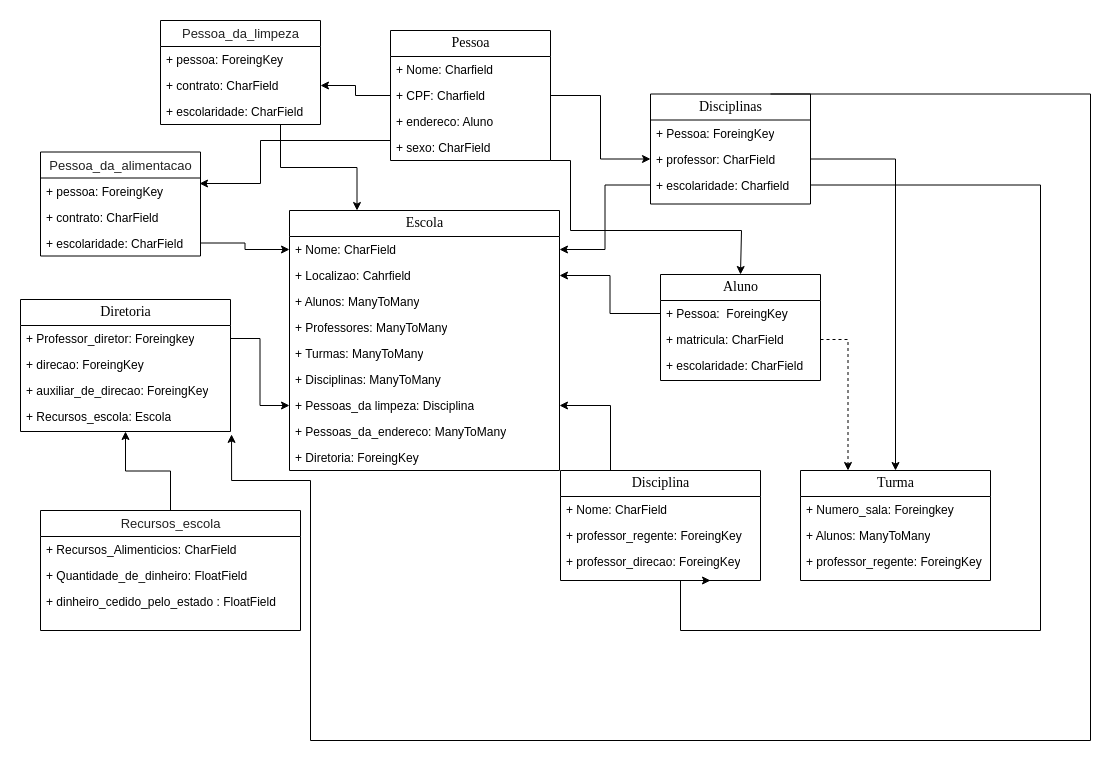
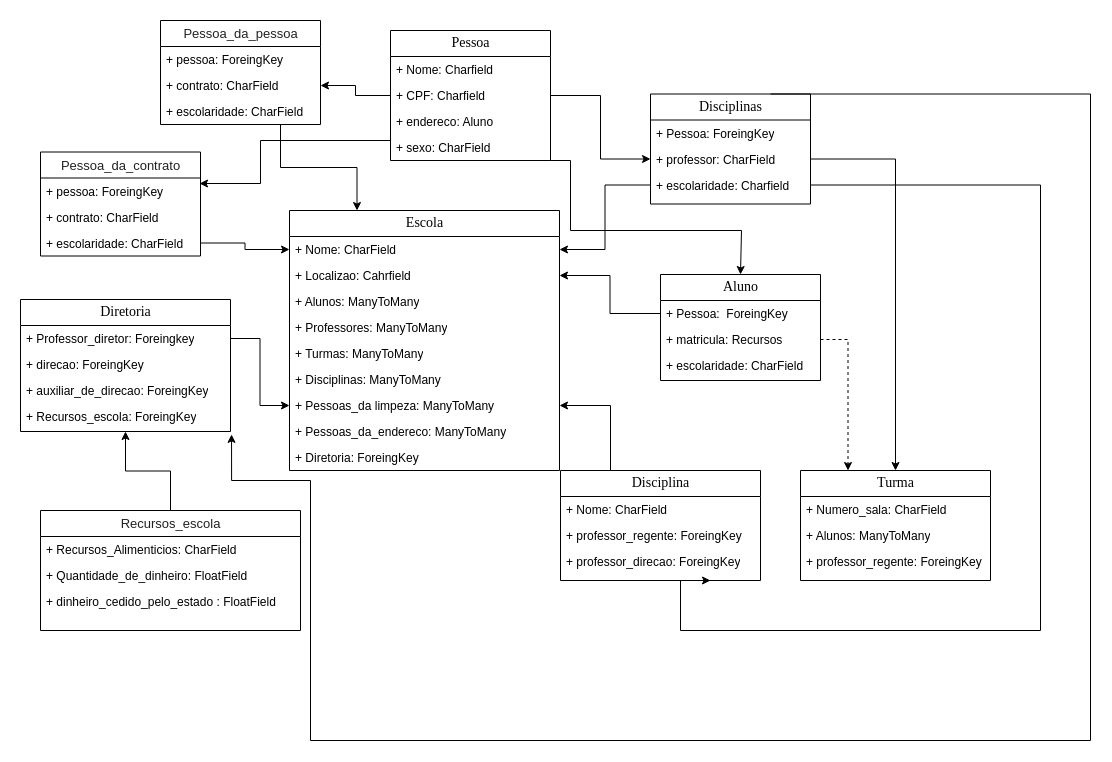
(241, 34) -> (241, 34)
(121, 166) -> (121, 166)
(730, 341) -> (729, 341)
(387, 407) -> (394, 407)
(103, 418) -> (116, 418)
(883, 511) -> (878, 511)
